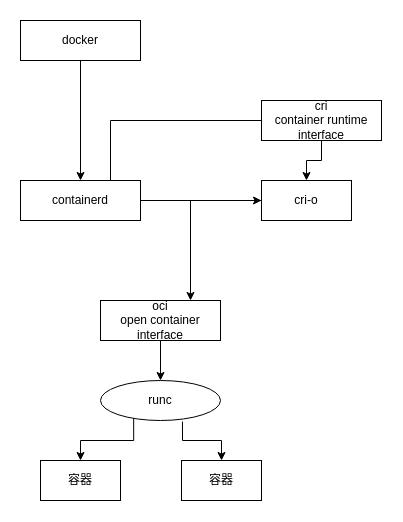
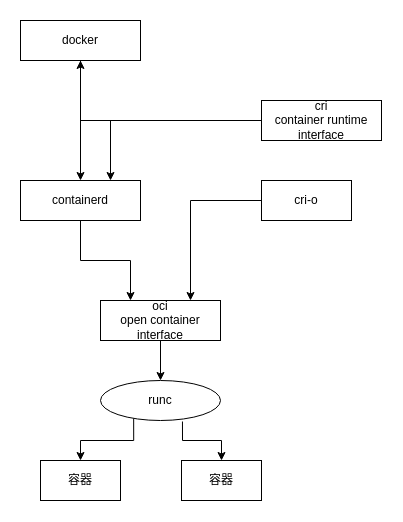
(318, 161) -> (96, 121)
(111, 175) -> (111, 172)
(164, 201) -> (102, 261)
